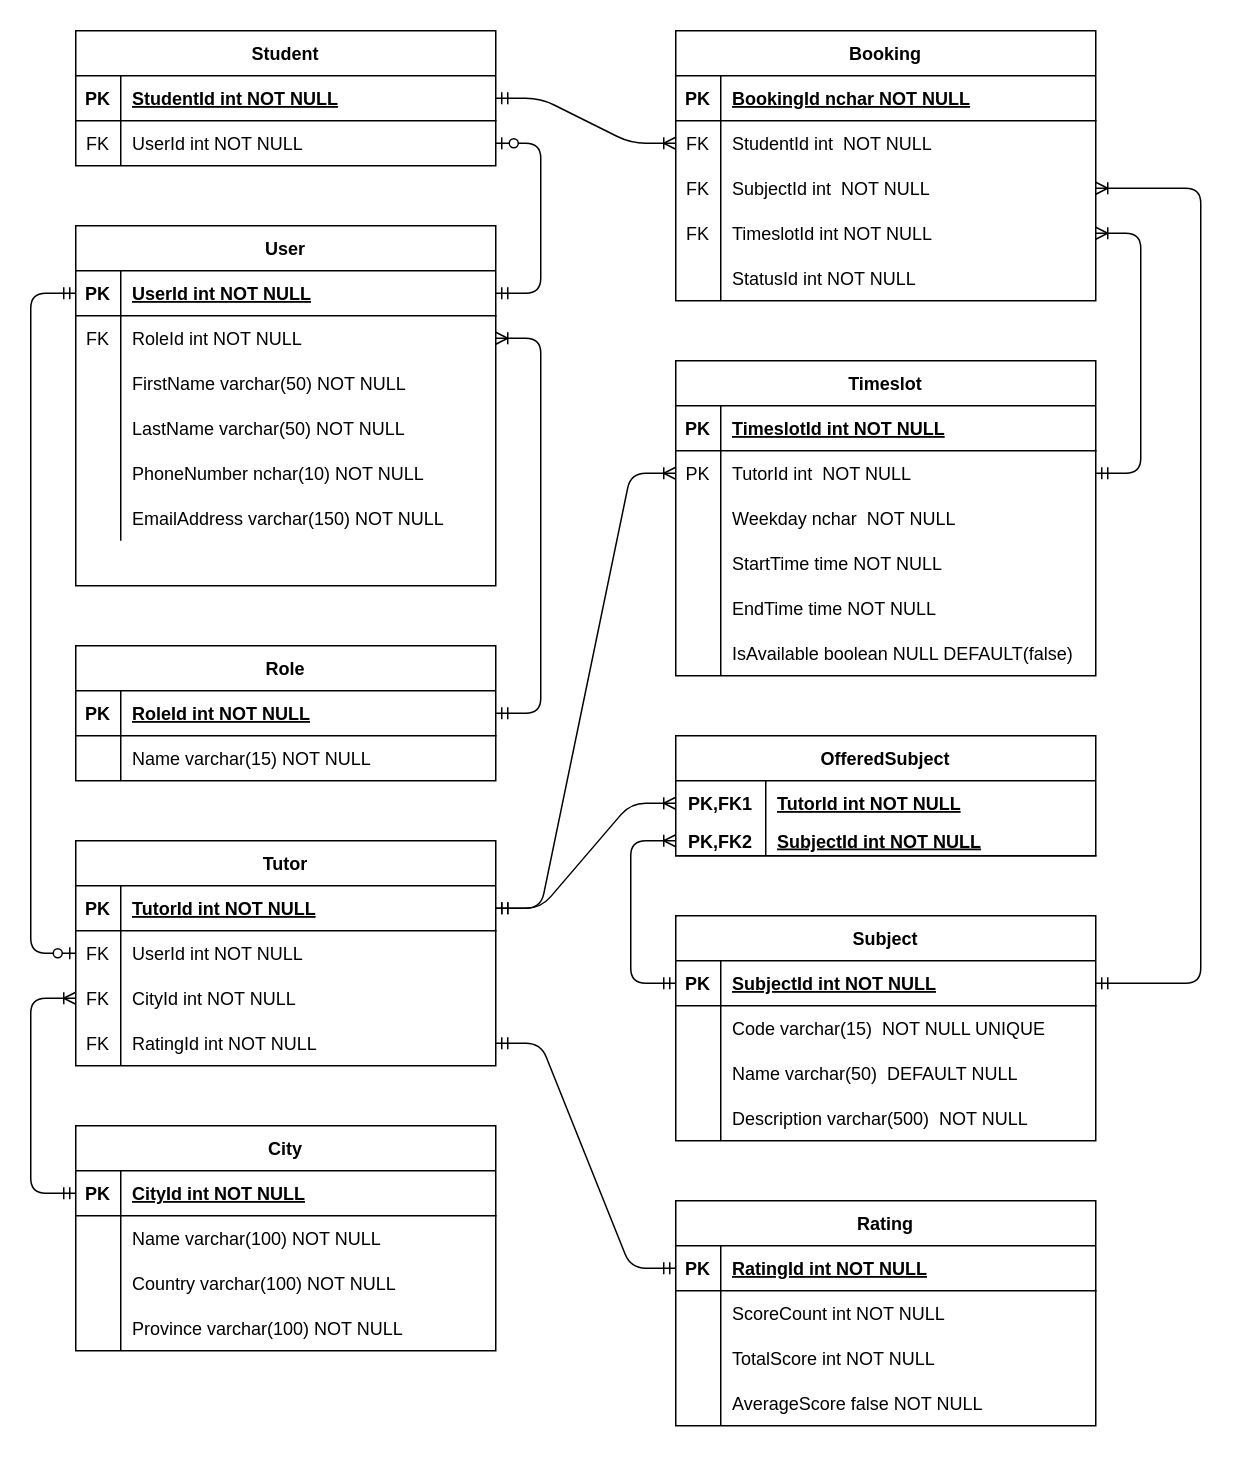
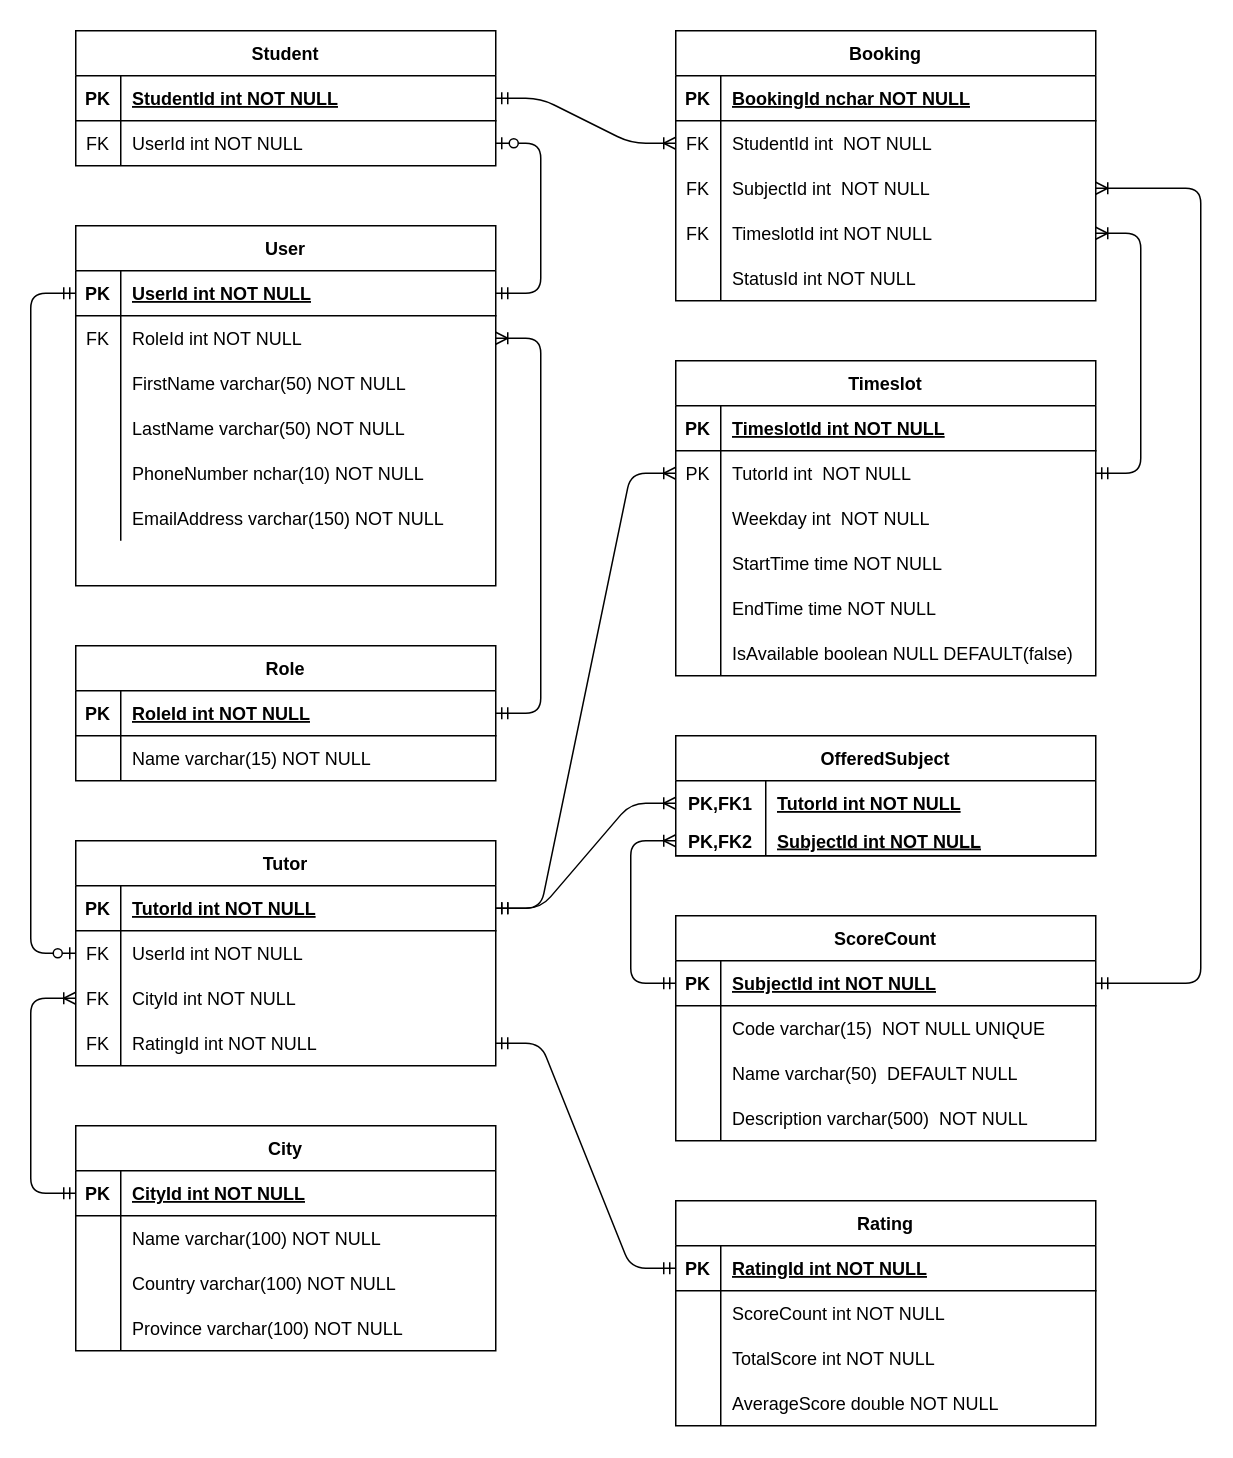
(841, 519) -> (828, 519)
(885, 939) -> (885, 939)
(859, 1404) -> (864, 1404)
